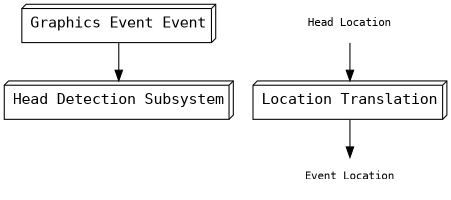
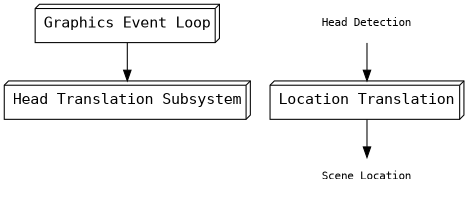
(119, 23) -> (127, 23)
(350, 23) -> (367, 23)
(119, 100) -> (127, 100)
(350, 177) -> (367, 177)
